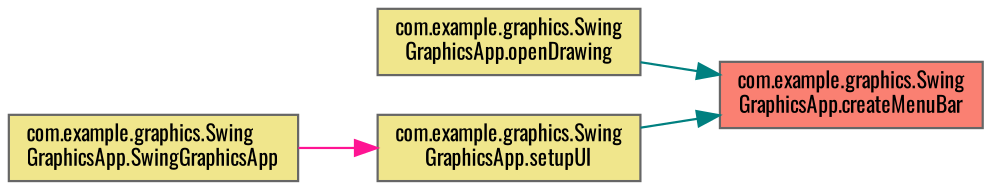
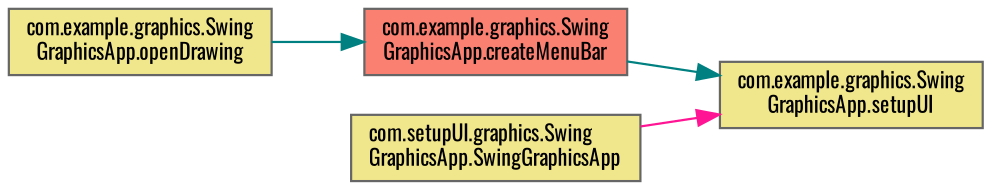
(669, 123) -> (662, 67)
(153, 148) -> (496, 148)
